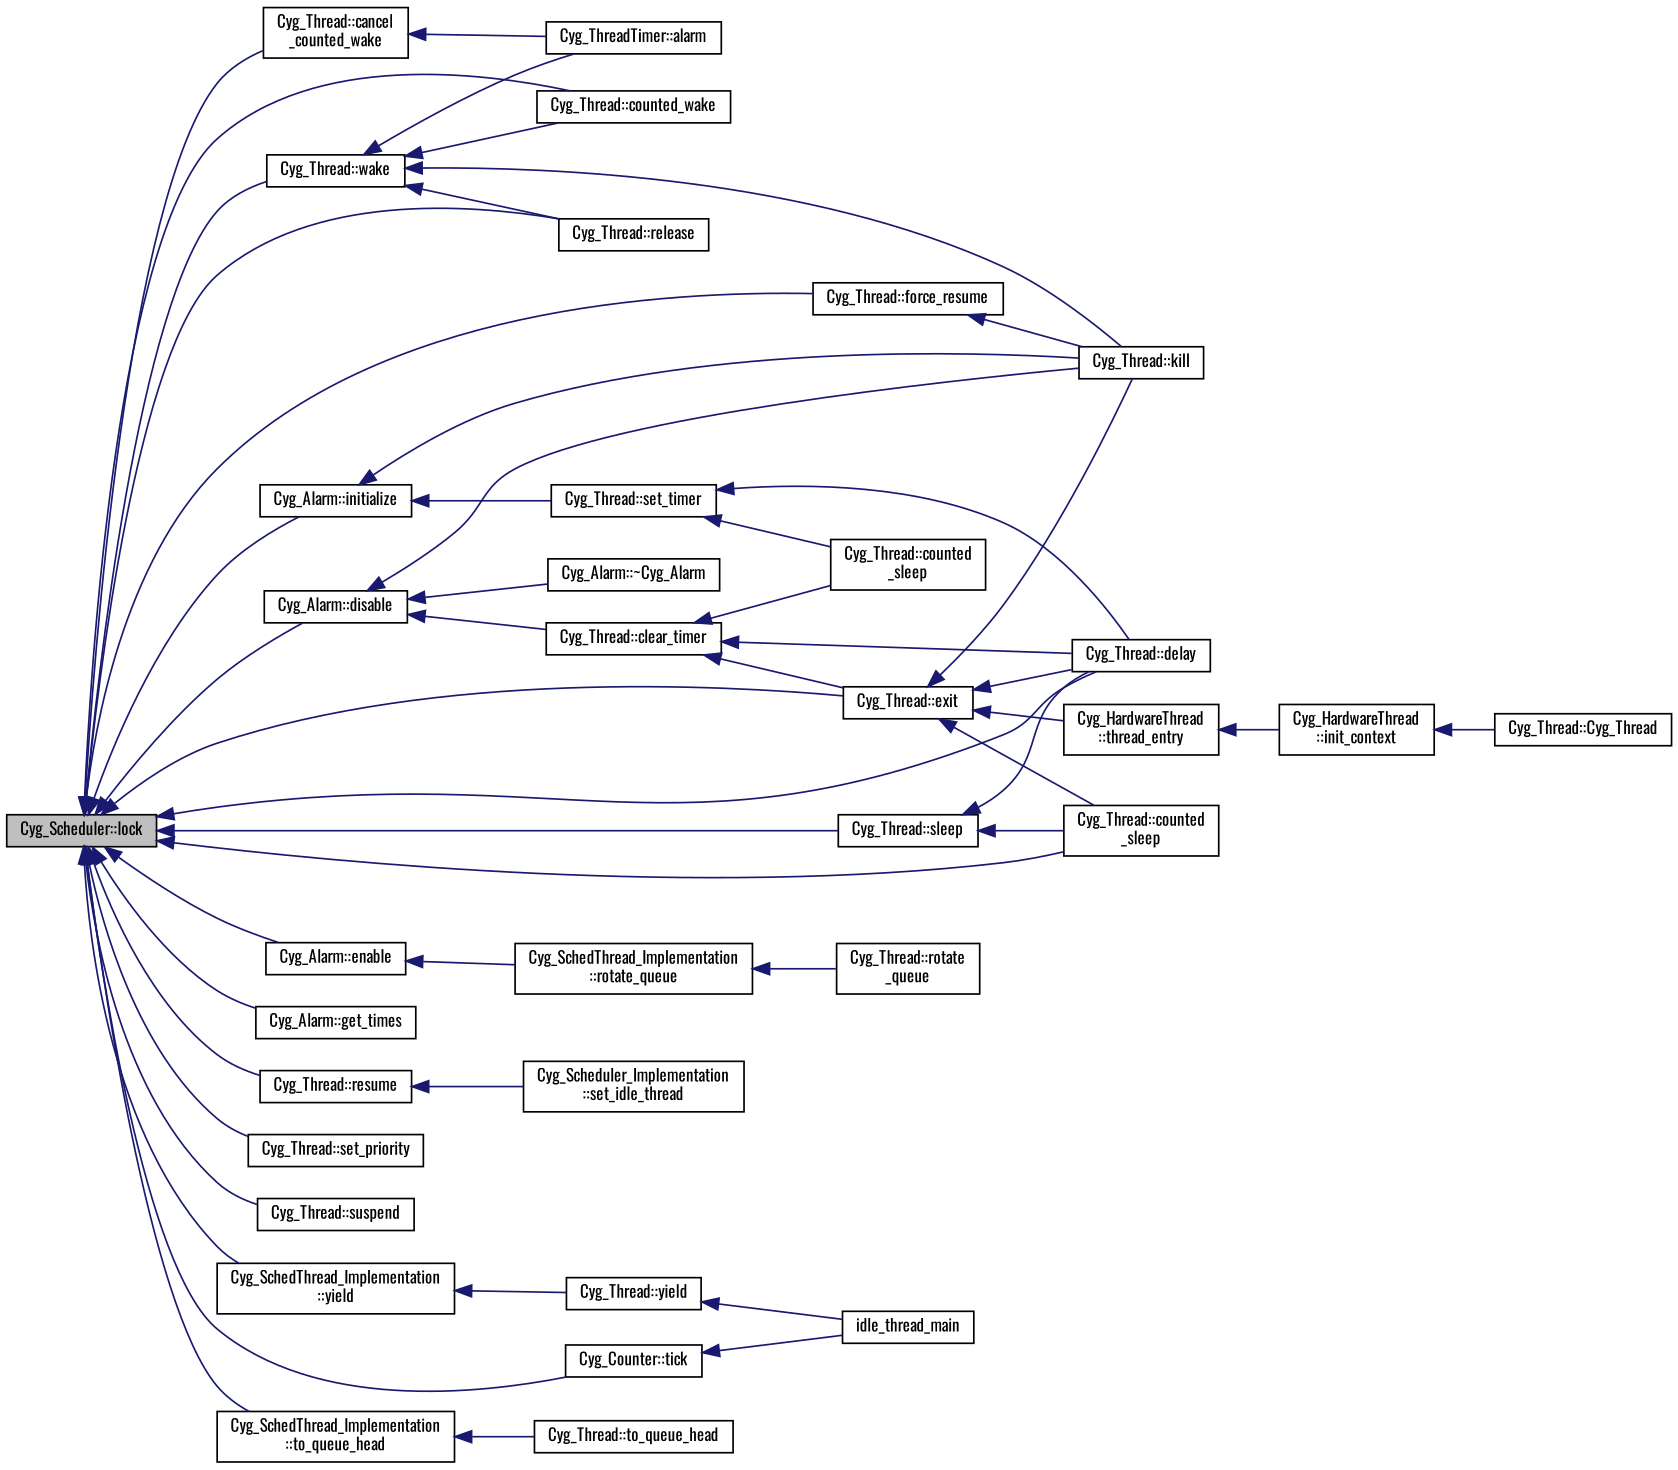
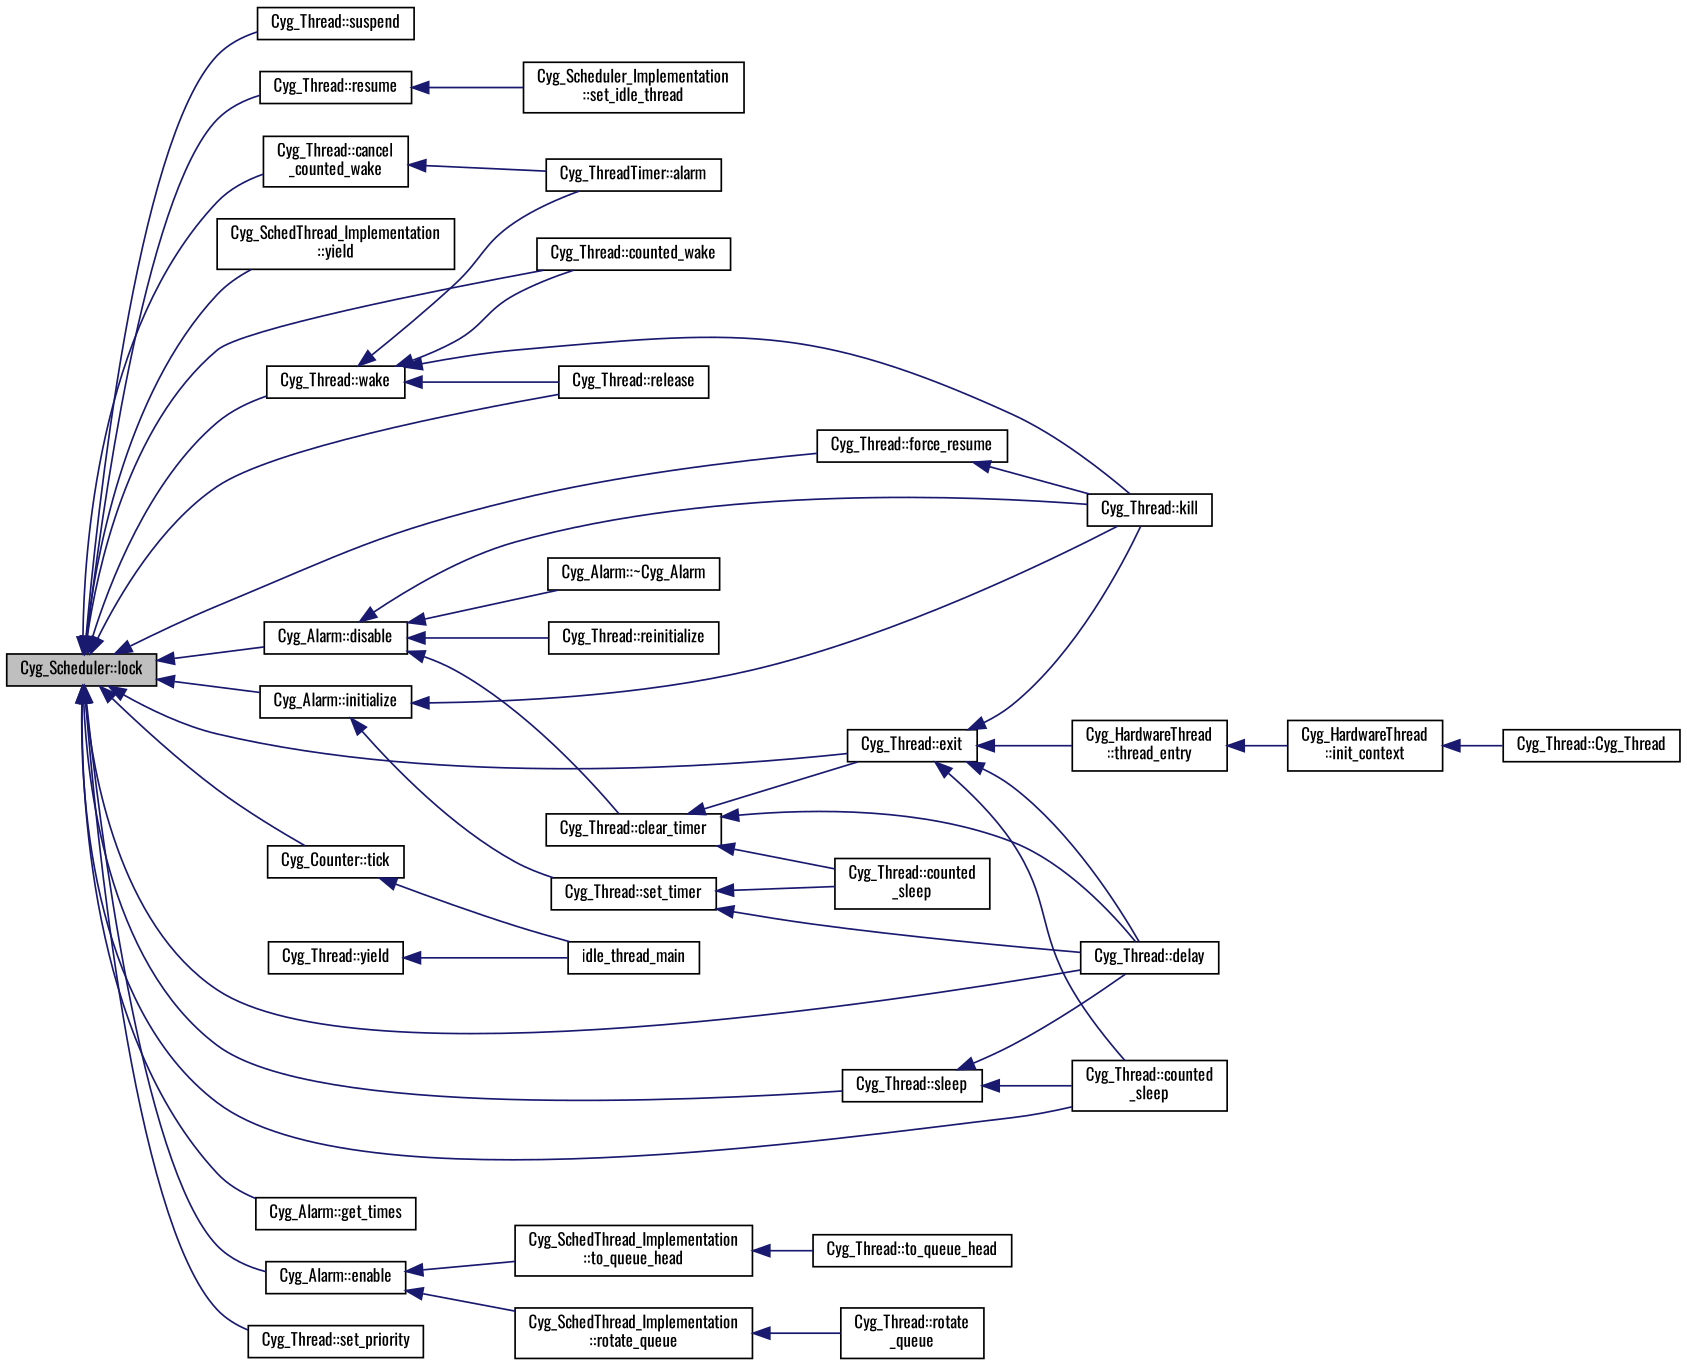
none -> (634, 638)
(164, 1264) -> (469, 1266)
(519, 1292) -> none
